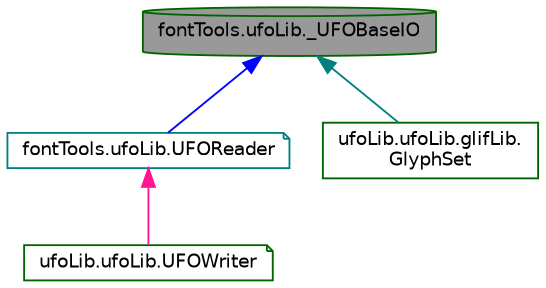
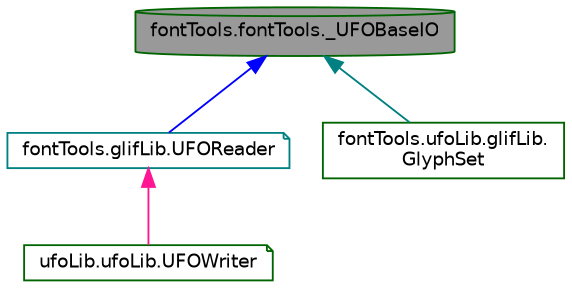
(289, 32) -> (295, 32)
(148, 151) -> (148, 151)
(430, 151) -> (443, 151)
